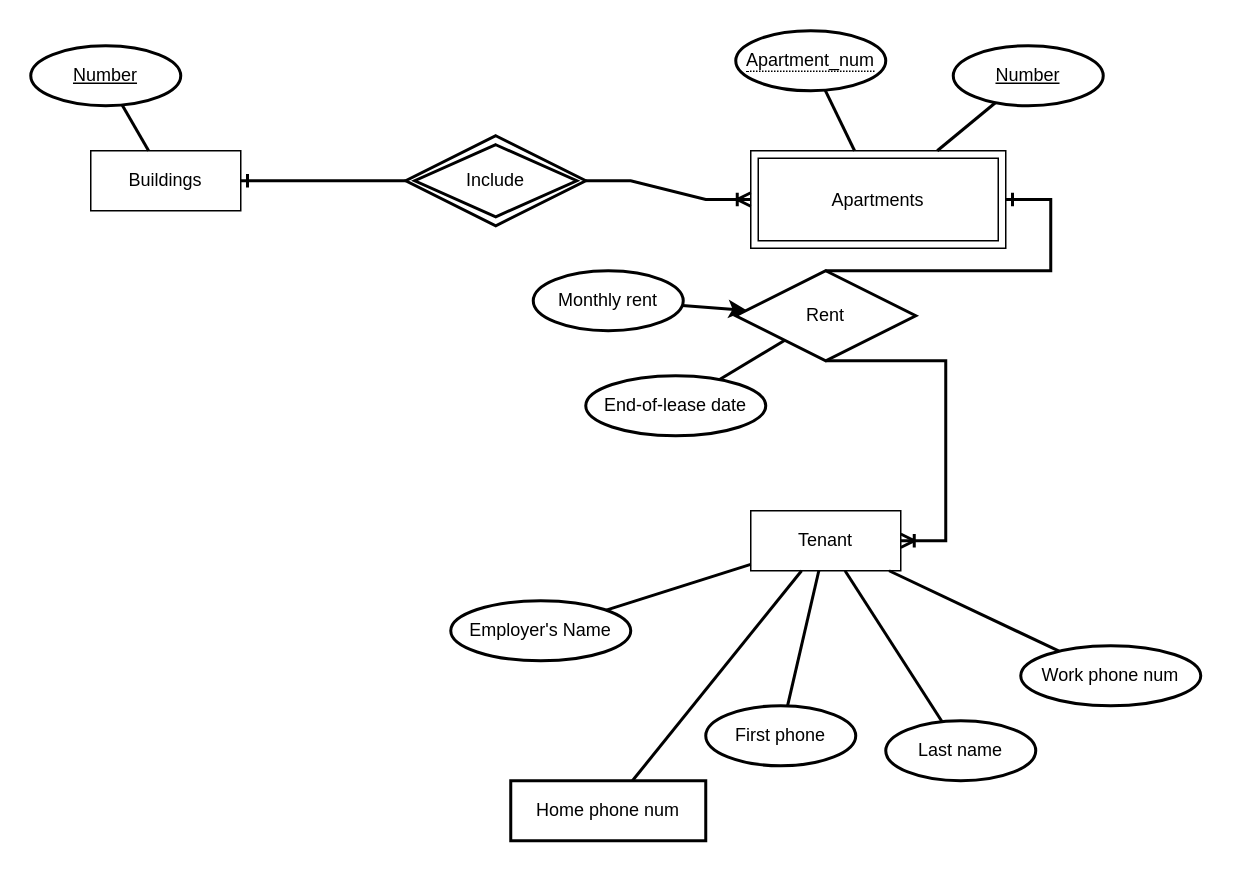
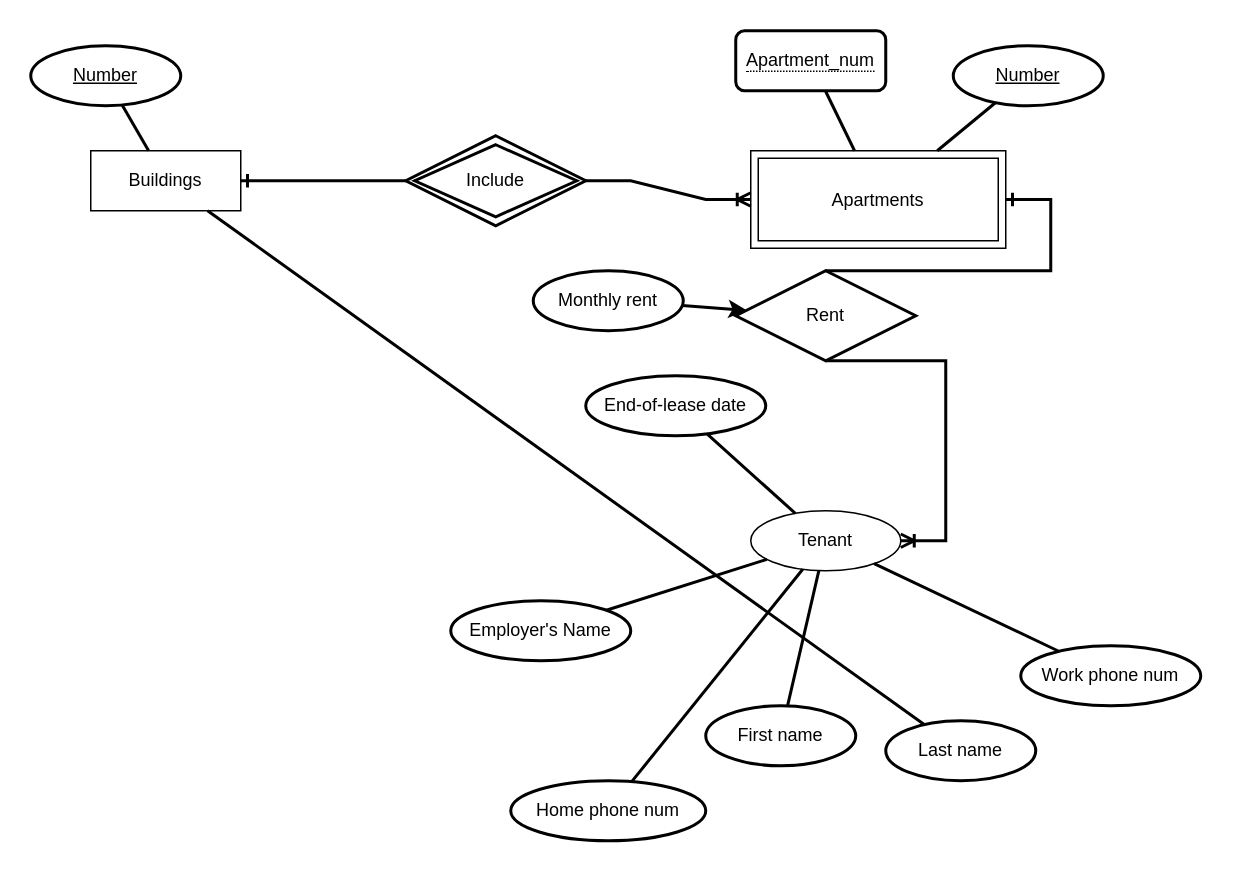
(811, 61) -> (811, 61)
(752, 360) -> (751, 474)
(826, 541) -> (826, 541)
(893, 646) -> (565, 467)
(781, 736) -> (781, 736)
(608, 811) -> (608, 811)
